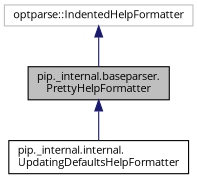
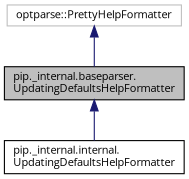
(99, 15) -> (94, 15)
(99, 83) -> (94, 83)
